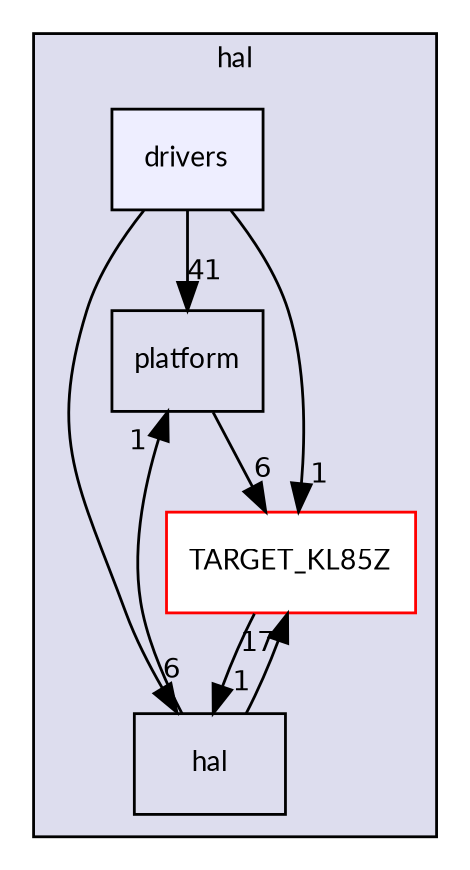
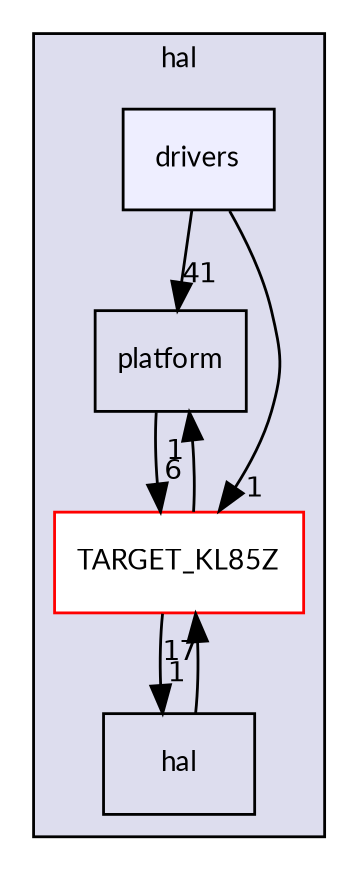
(72, 449) -> none
(138, 579) -> (194, 476)
